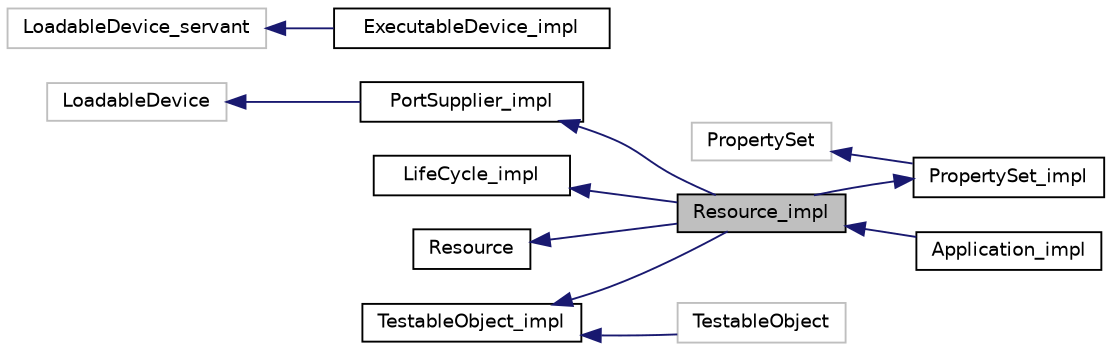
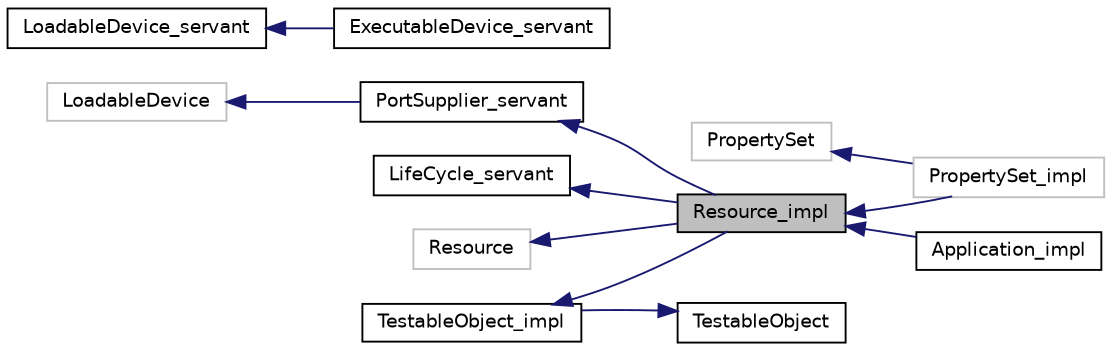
(137, 28) -> (137, 28)
(472, 28) -> (472, 28)
(472, 102) -> (472, 102)
(472, 176) -> (472, 176)
(1009, 177) -> (1009, 177)
(854, 188) -> (909, 204)
(472, 249) -> (472, 249)
(762, 323) -> (762, 323)
(639, 335) -> (620, 310)
